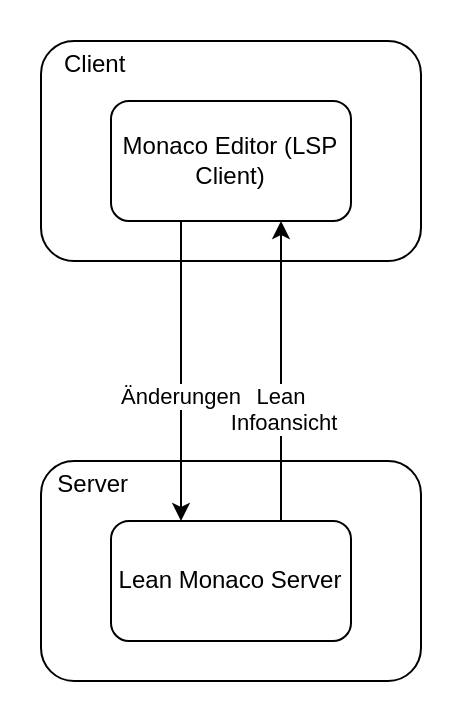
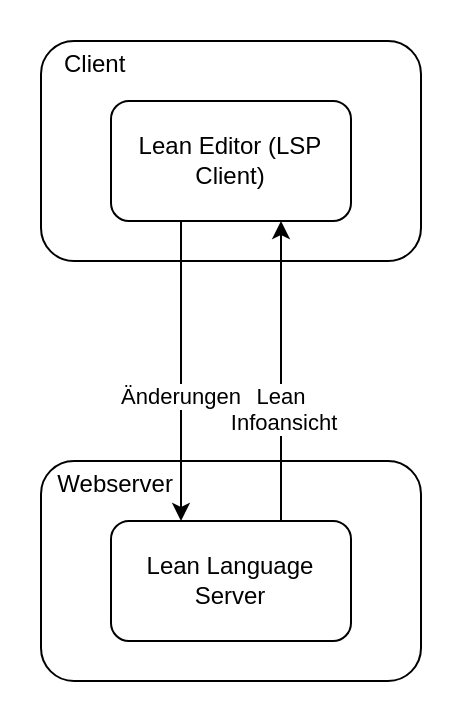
(231, 161) -> (231, 161)
(85, 571) -> (105, 571)
(231, 581) -> (231, 581)
